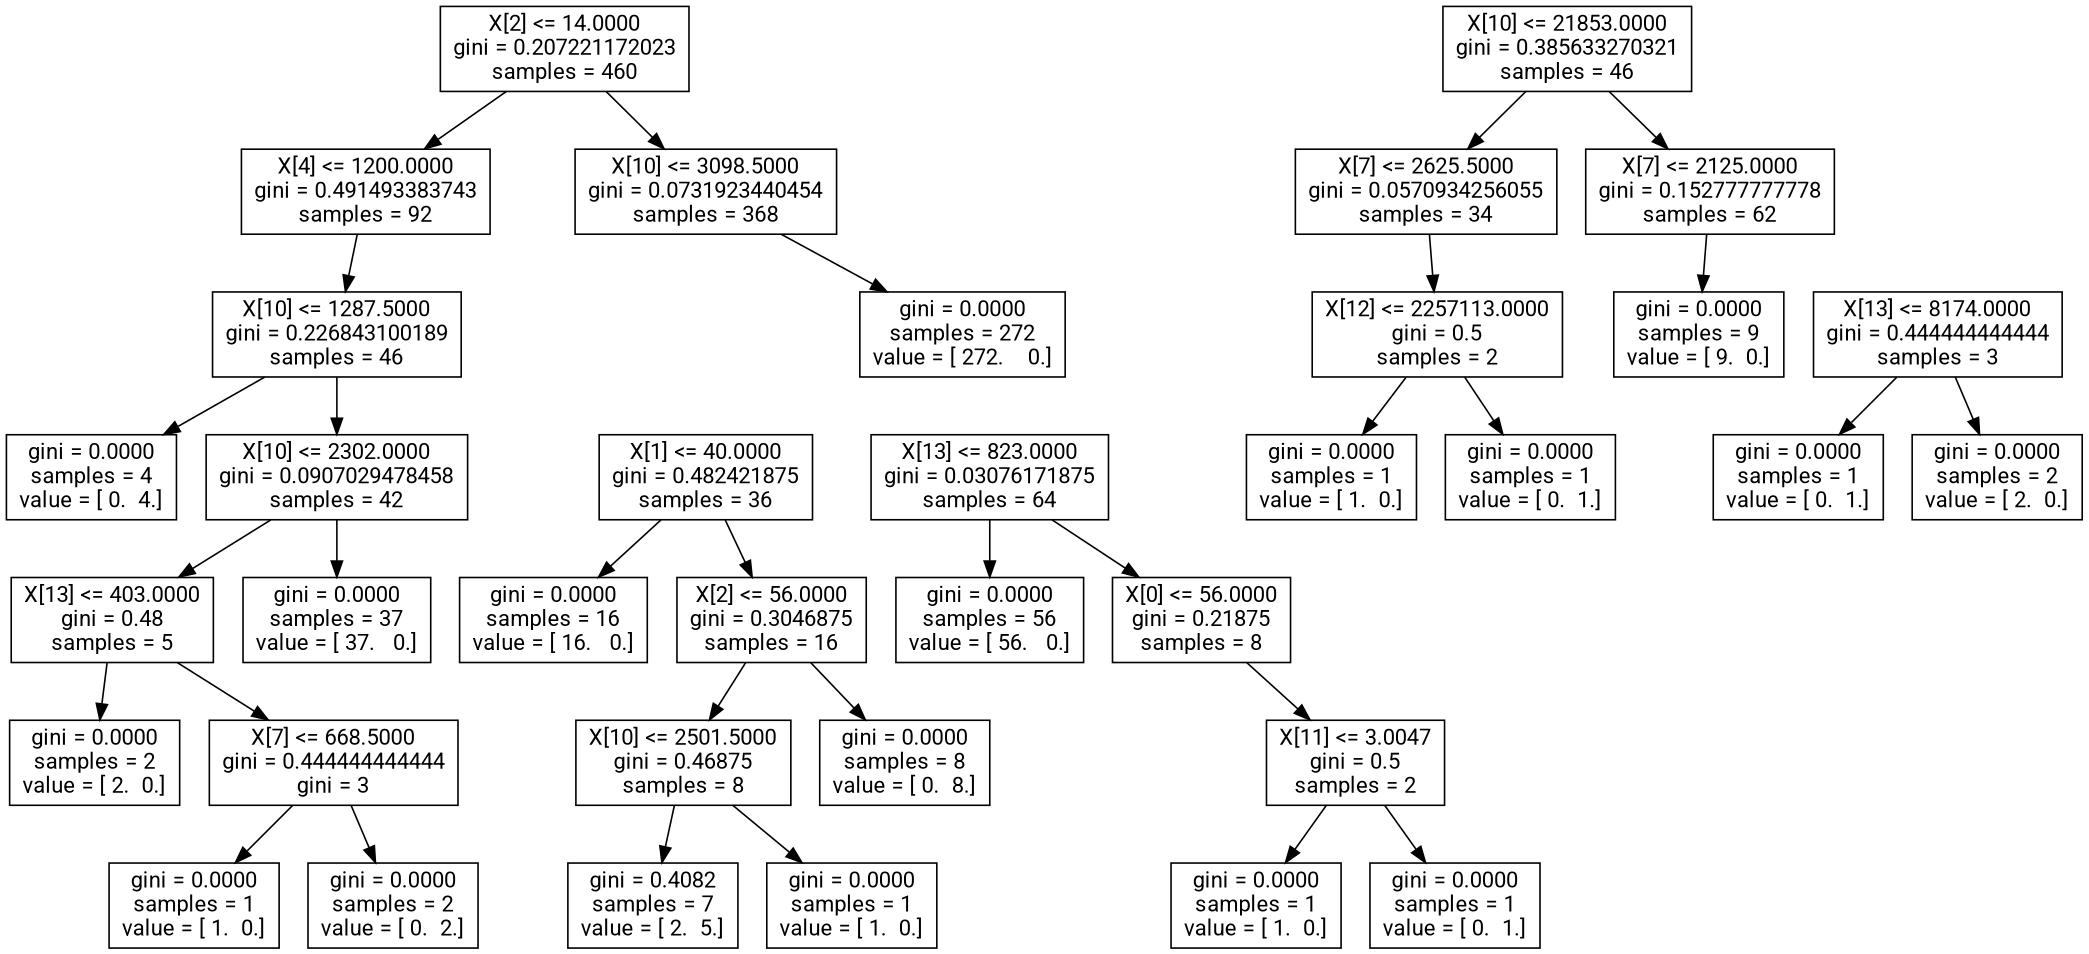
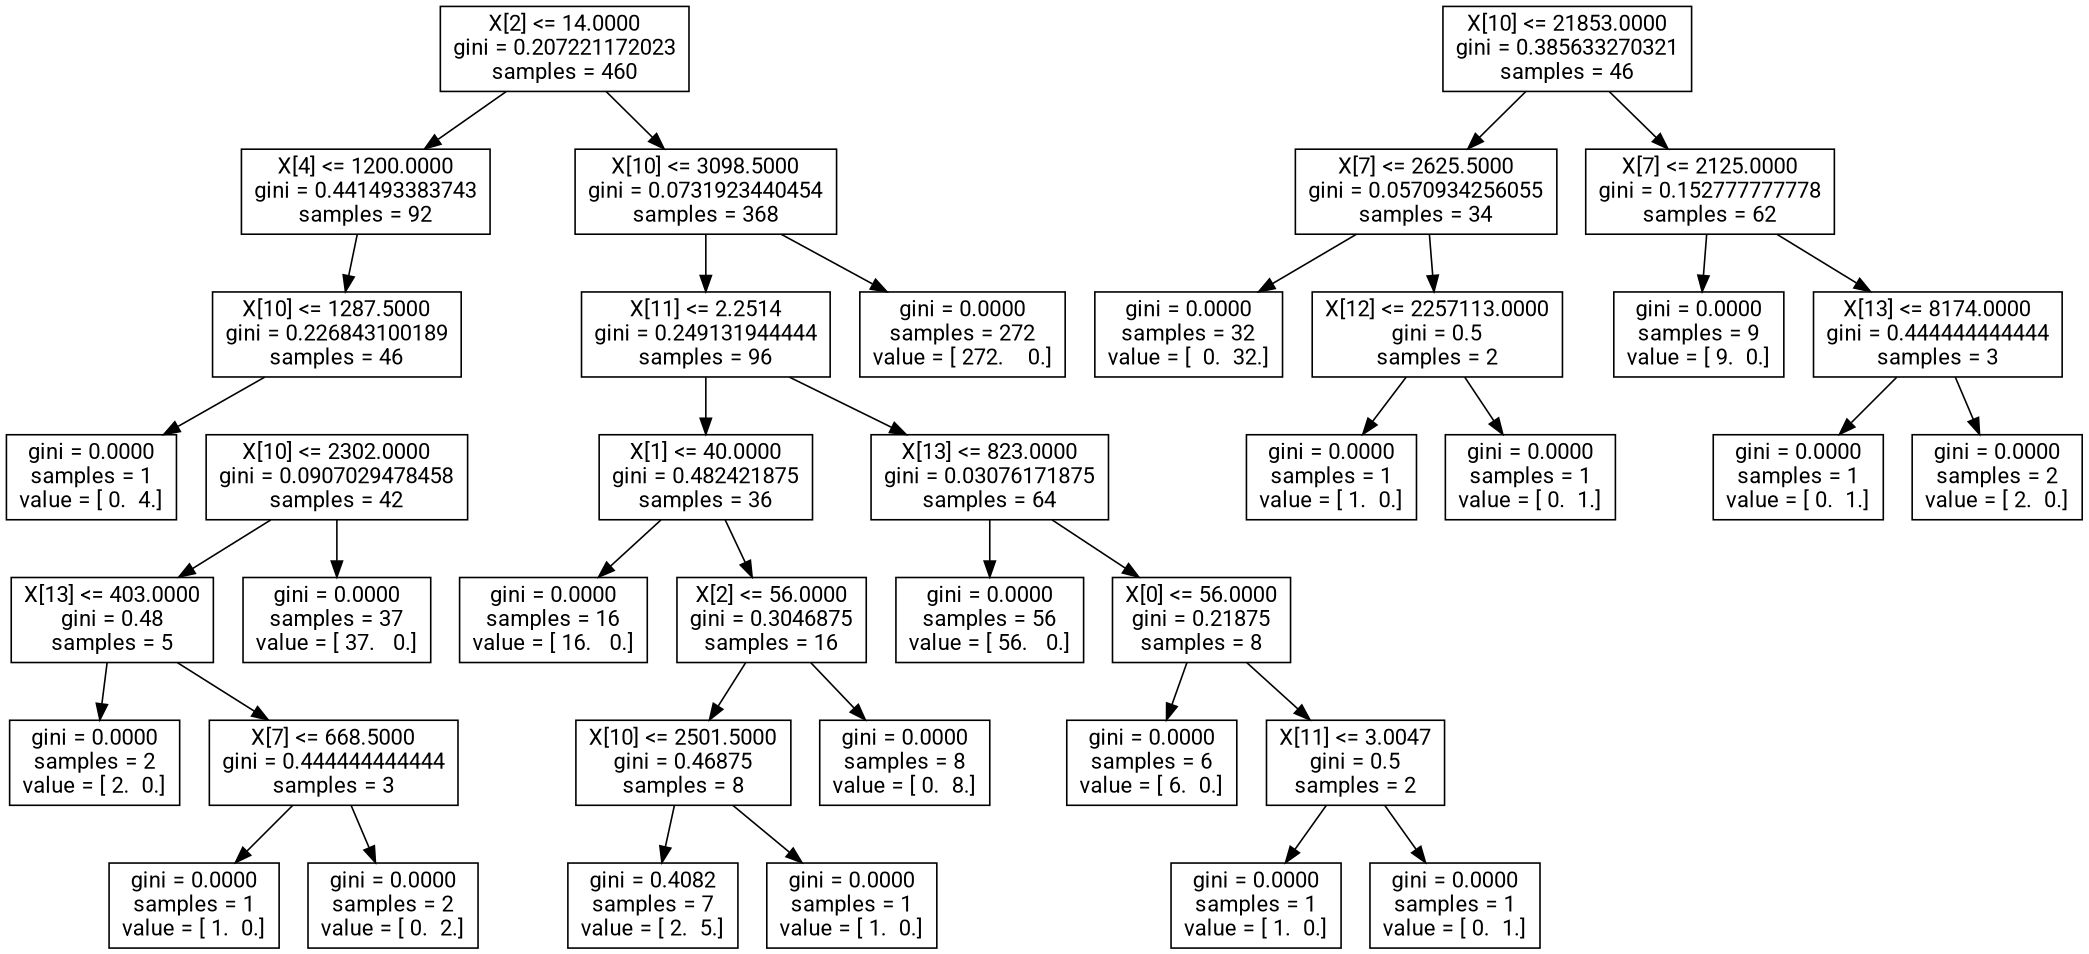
(366, 192) -> (366, 192)
none -> (1817, 259)
none -> (706, 334)
none -> (1189, 334)
(337, 398) -> none
(91, 477) -> (91, 477)
(334, 763) -> (334, 763)
none -> (1152, 763)
